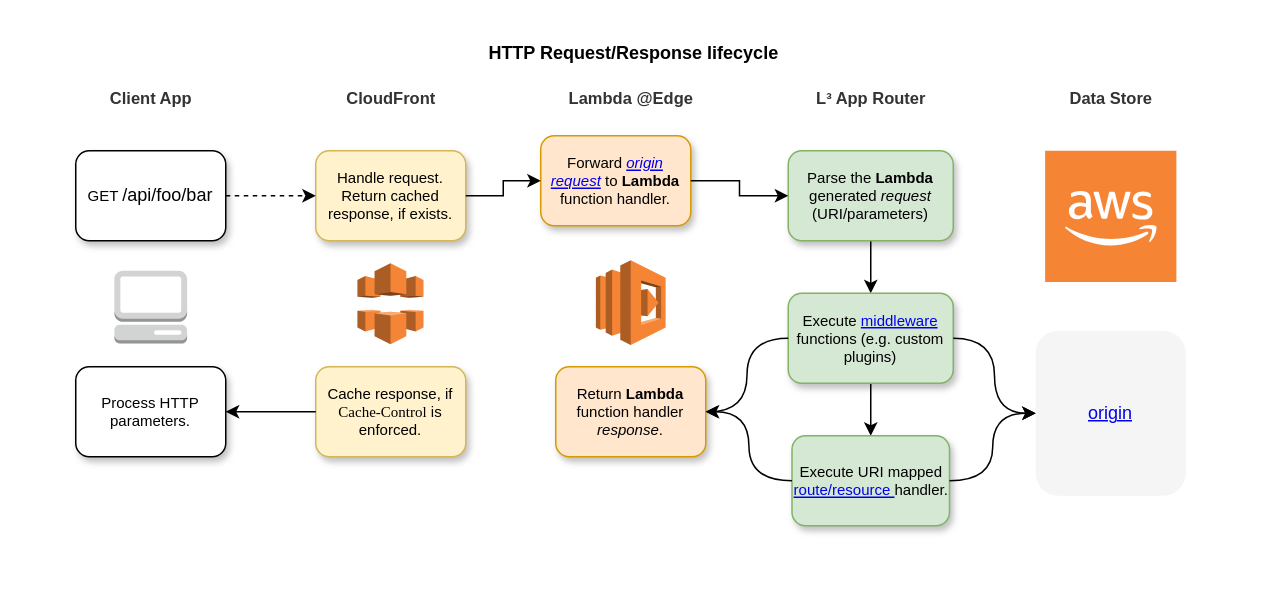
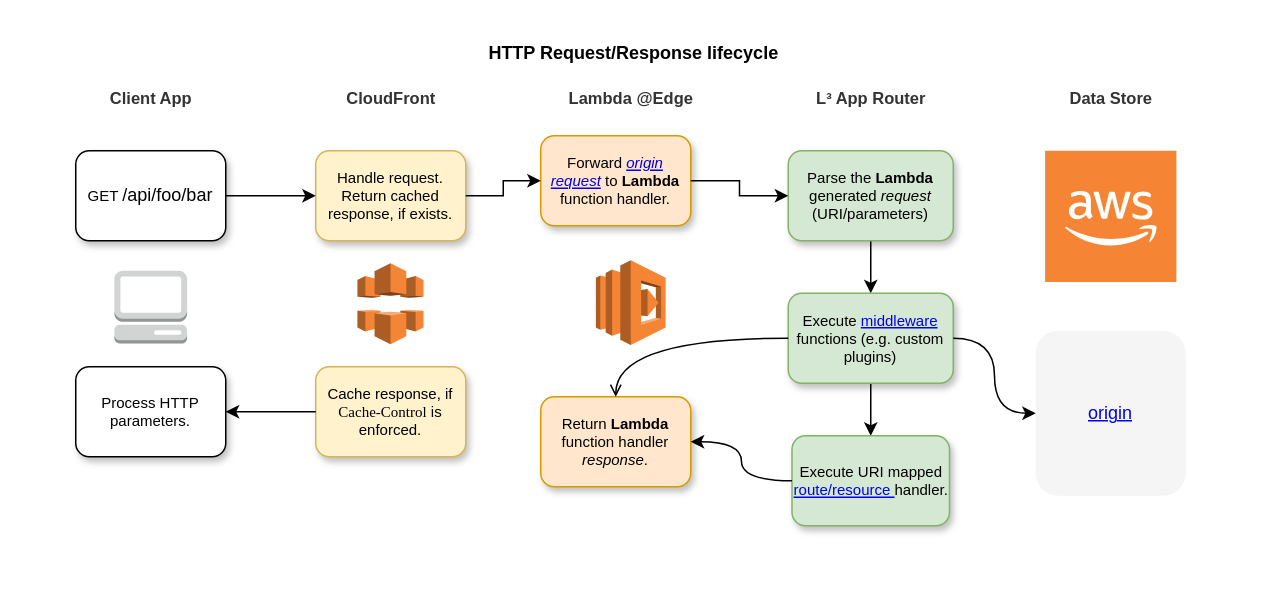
(267, 196) -> (267, 196)
(631, 412) -> (616, 442)
(991, 457) -> none
